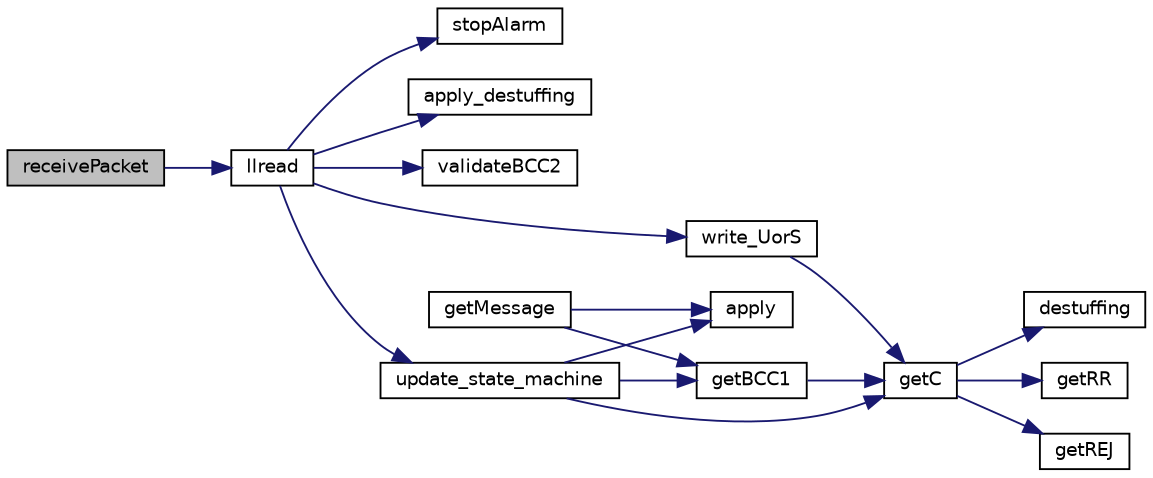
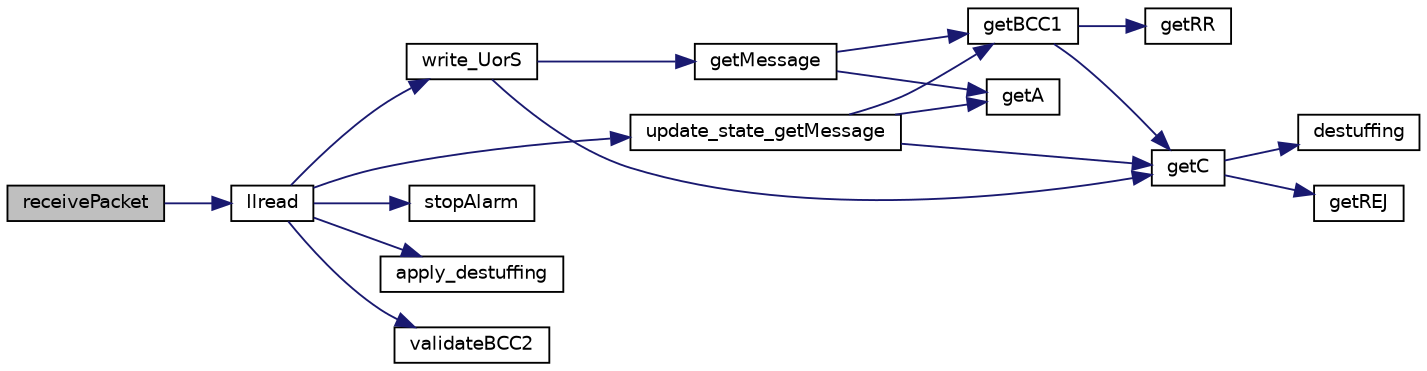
none -> (607, 62)
(752, 310) -> (1023, 97)
(500, 381) -> (766, 132)
(990, 381) -> (1102, 26)
